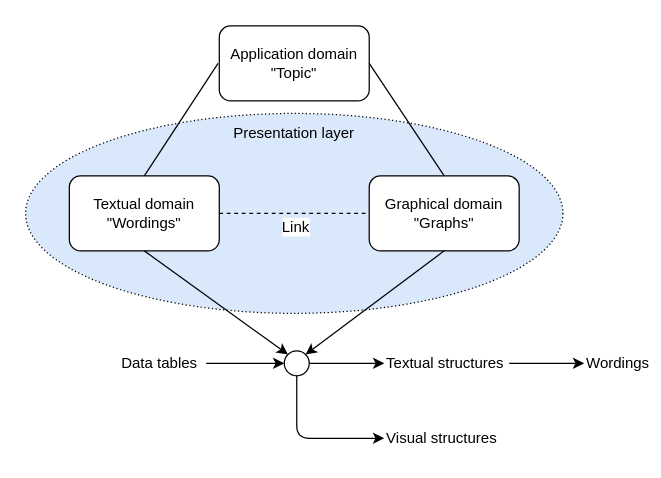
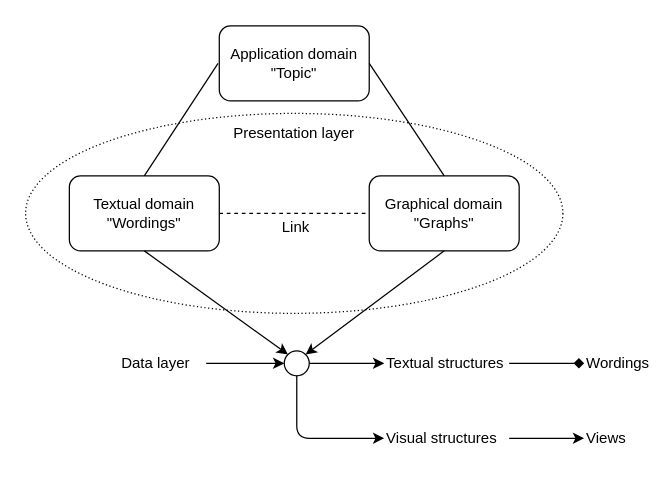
(294, 213) -> (294, 213)
(164, 363) -> (160, 363)
(574, 363) -> (573, 363)
none -> (542, 438)
none -> (609, 438)
